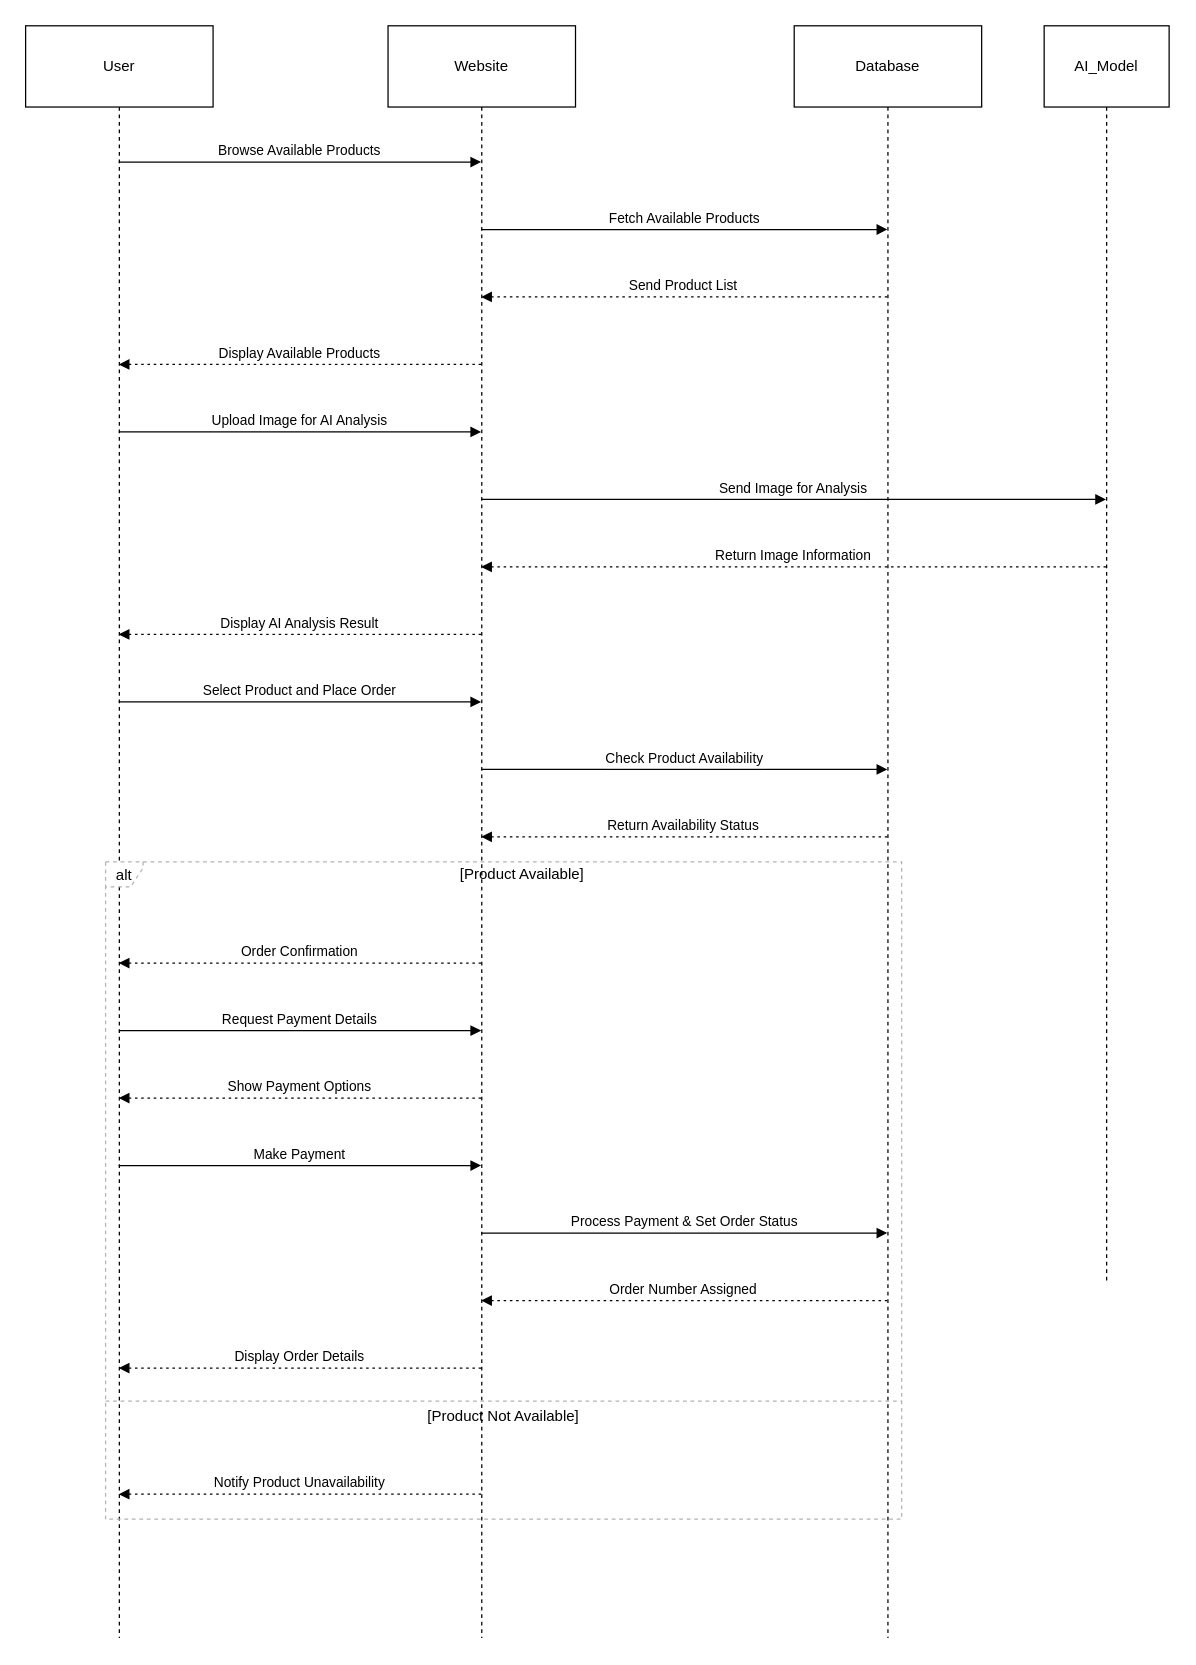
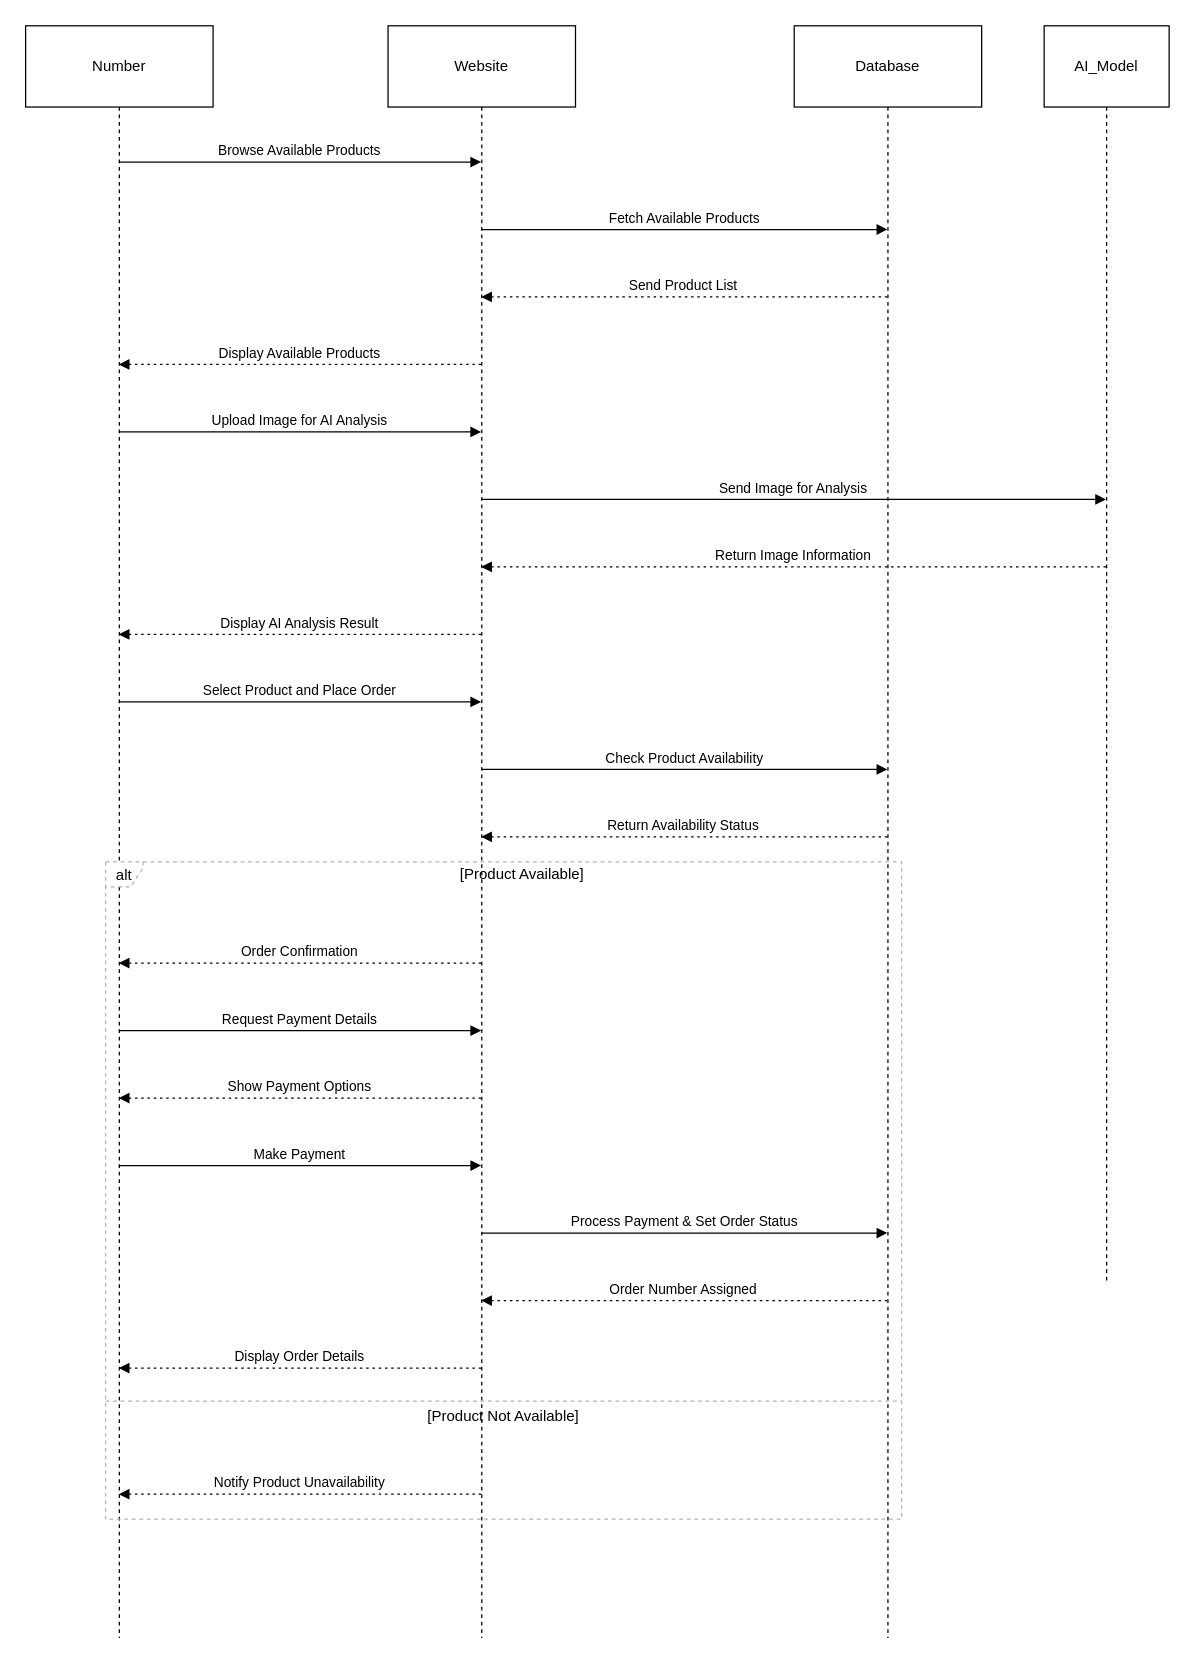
(119, 67) -> (119, 67)
